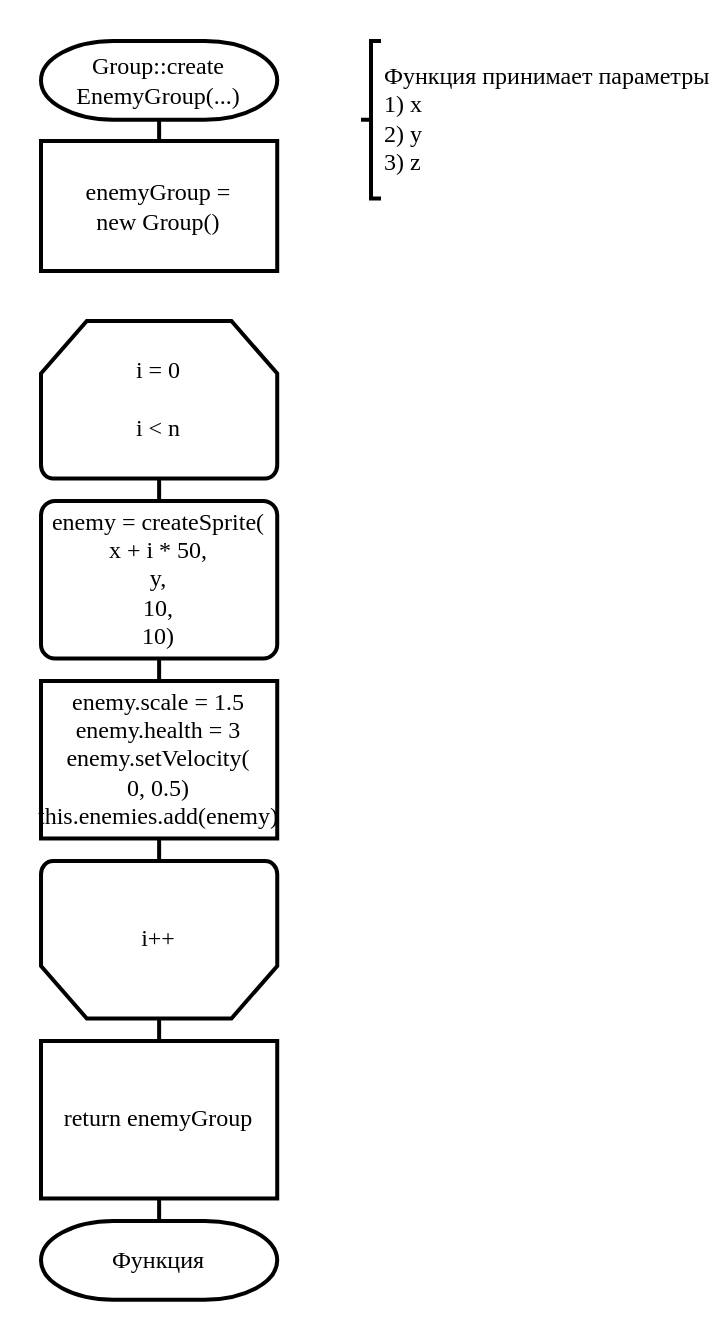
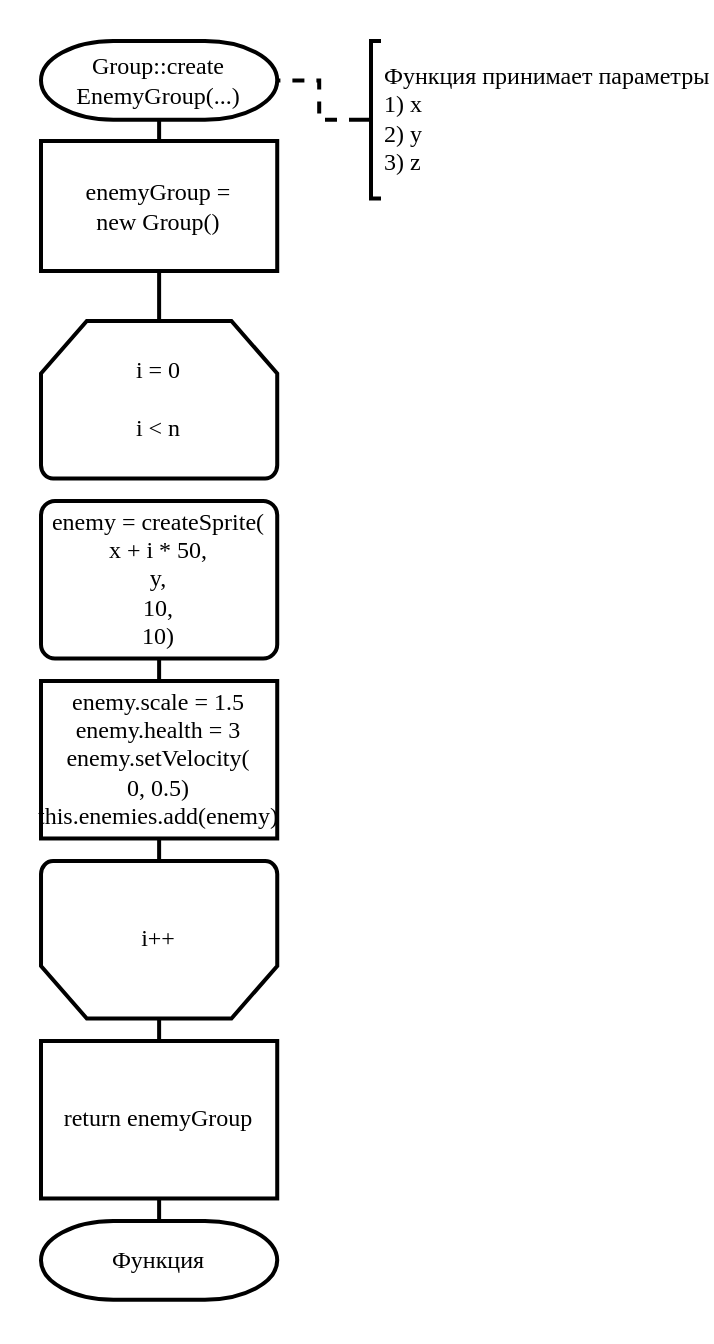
none -> (319, 107)
none -> (159, 295)
(159, 490) -> none
